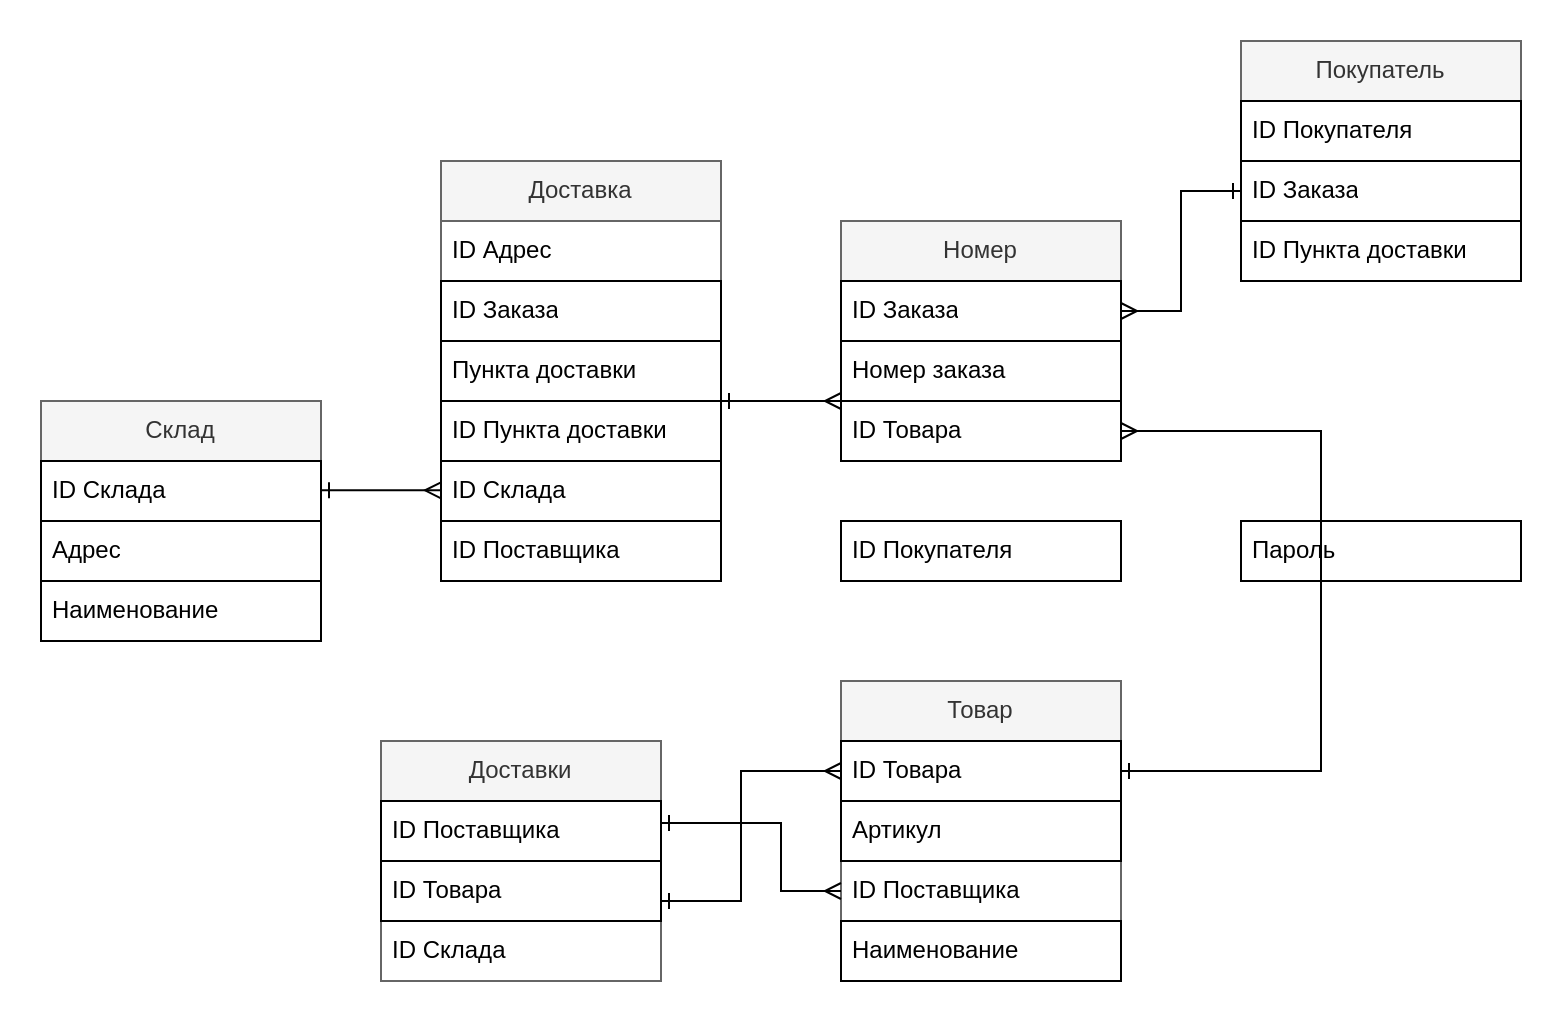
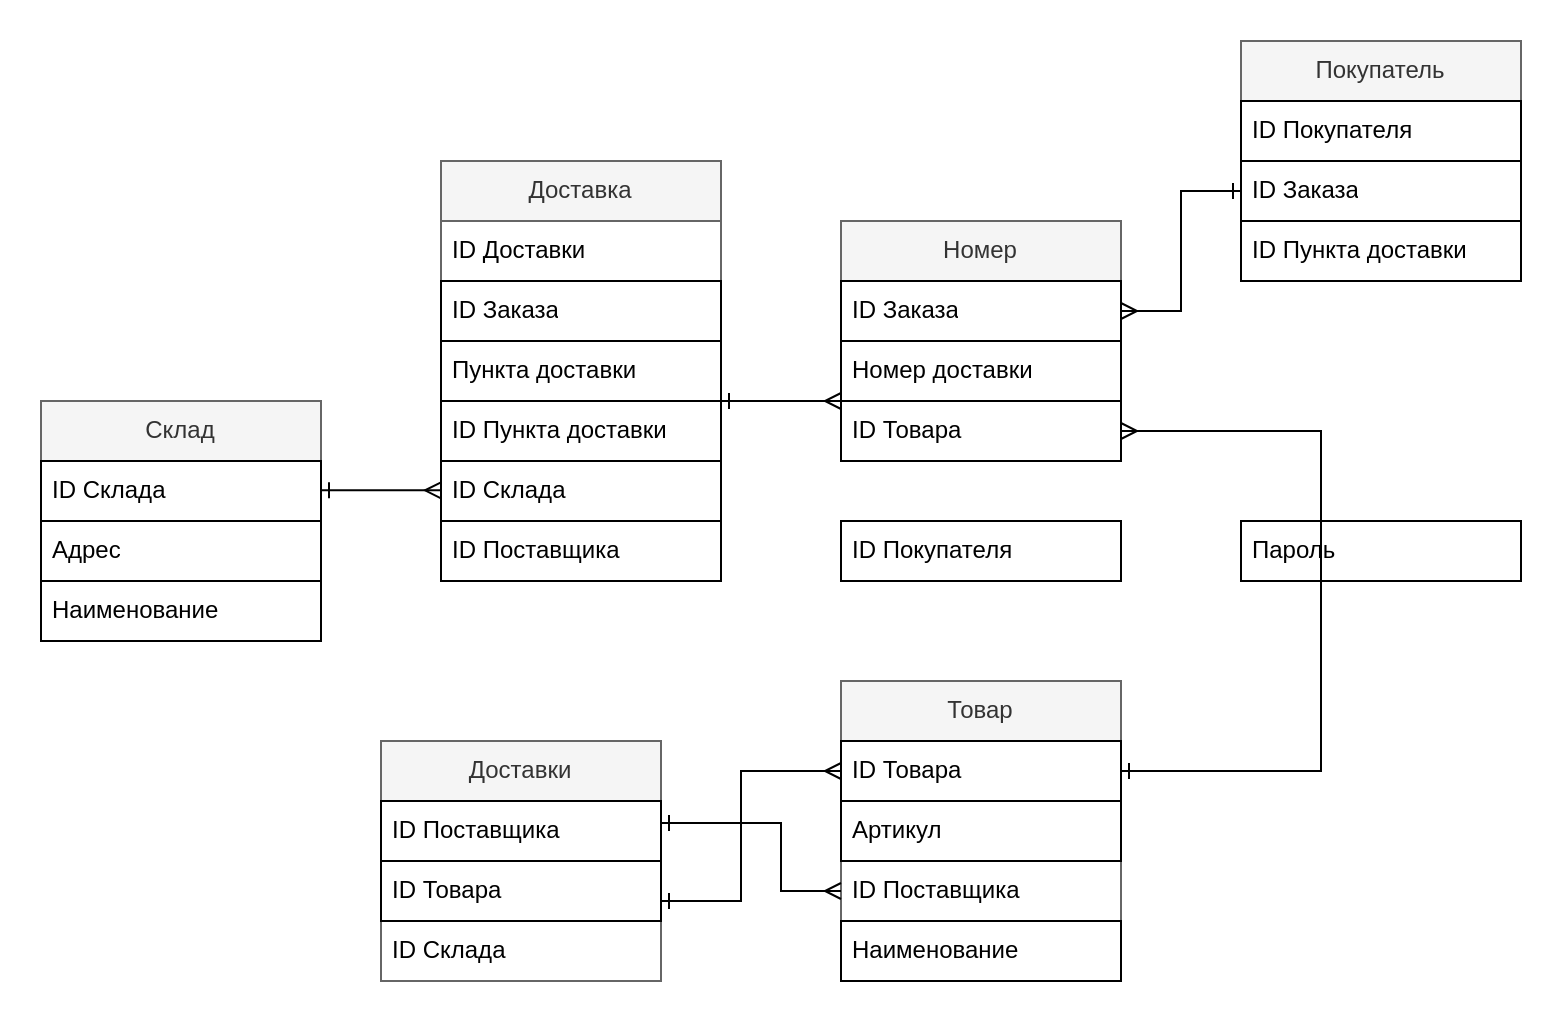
(504, 251) -> (524, 251)
(931, 371) -> (944, 371)
